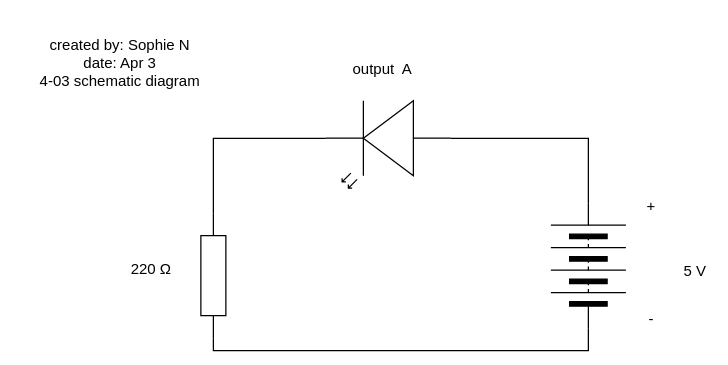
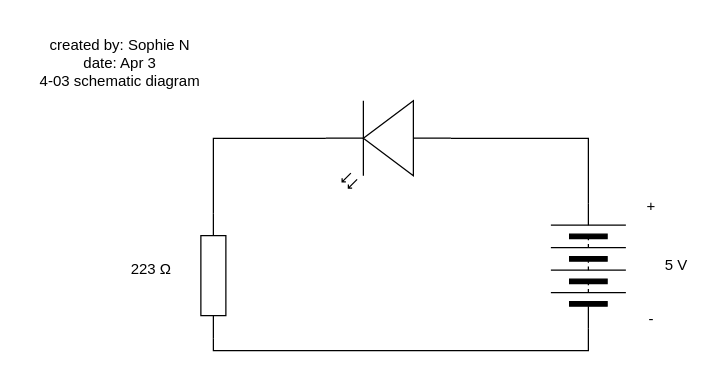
(382, 69) -> none
(151, 269) -> (151, 269)
(694, 272) -> (676, 266)
